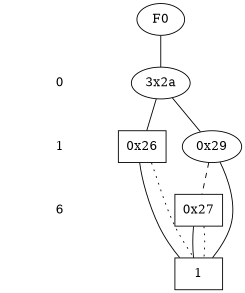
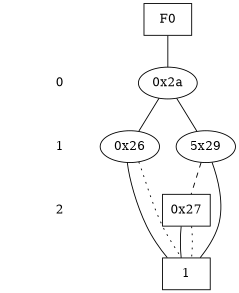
(161, 19) -> (168, 19)
(161, 83) -> (168, 83)
(142, 147) -> (130, 147)
(212, 147) -> (206, 147)
(60, 210) -> (60, 210)
